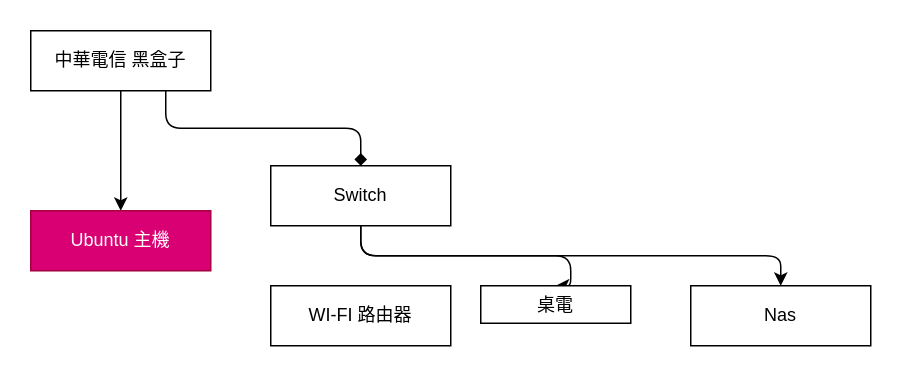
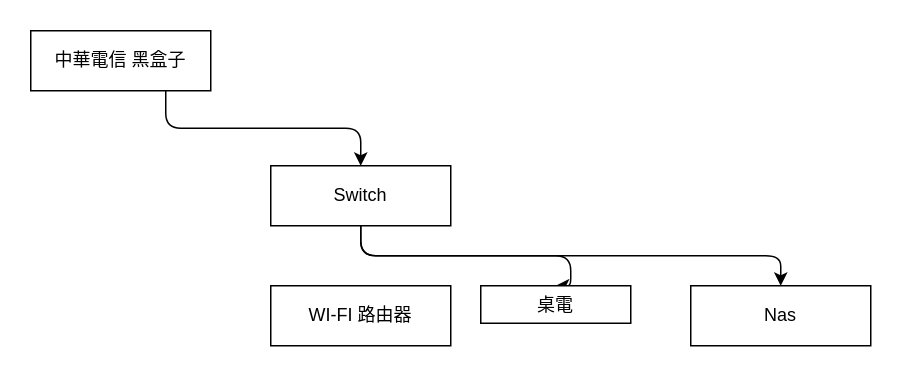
(121, 146) -> none
(361, 153) -> (361, 154)
(121, 241) -> none
